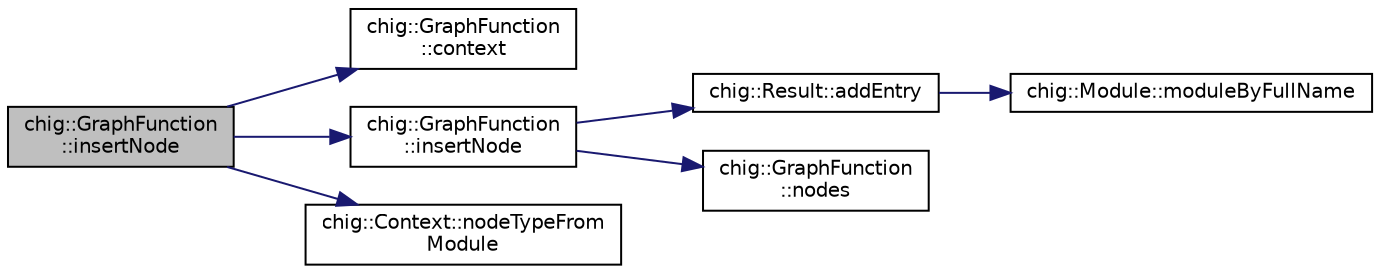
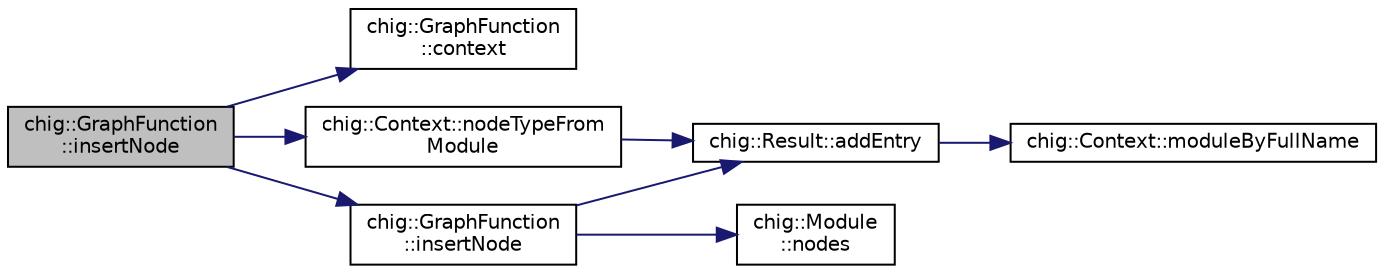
(1191, 93) -> (1193, 143)
none -> (647, 140)
(816, 181) -> (816, 235)
